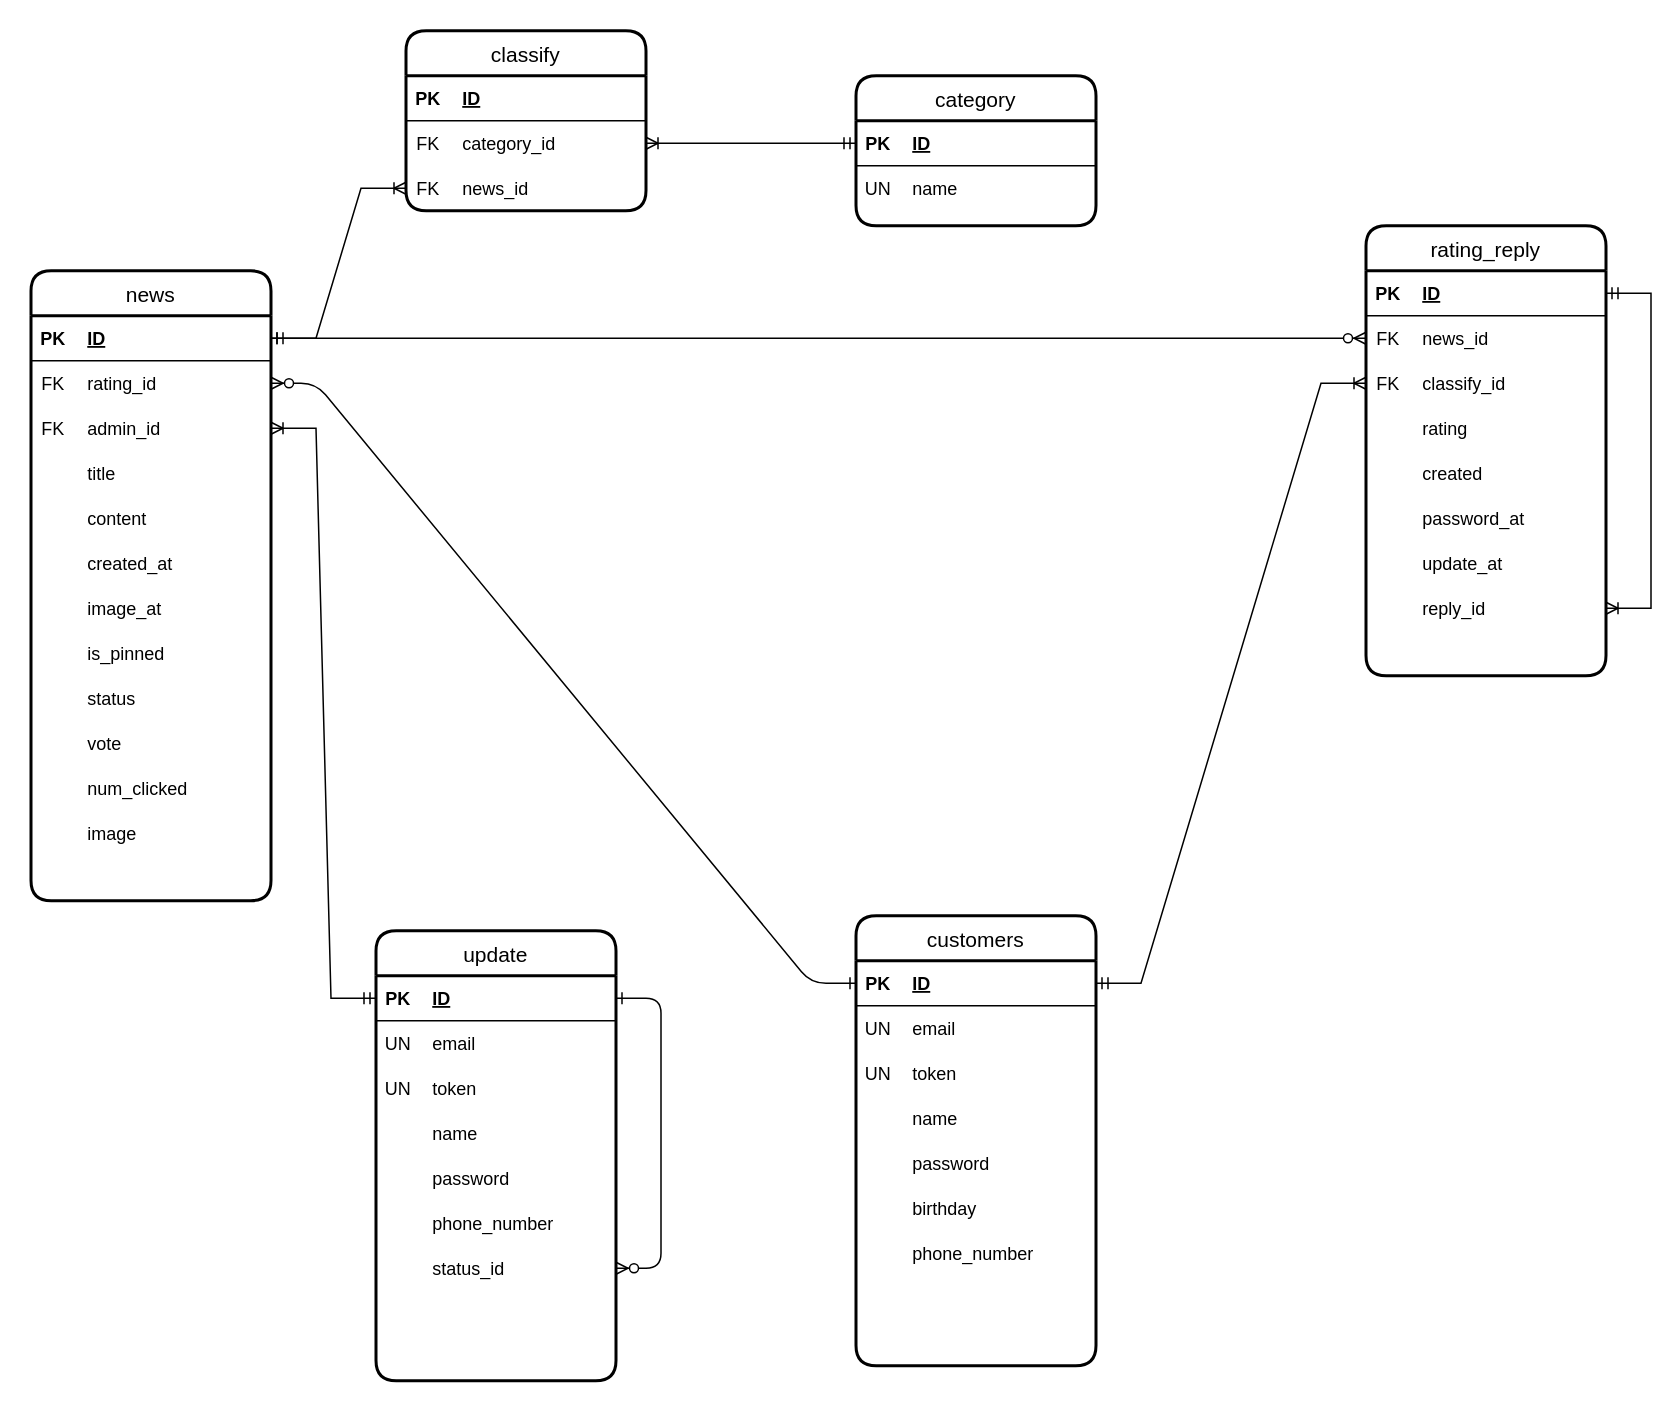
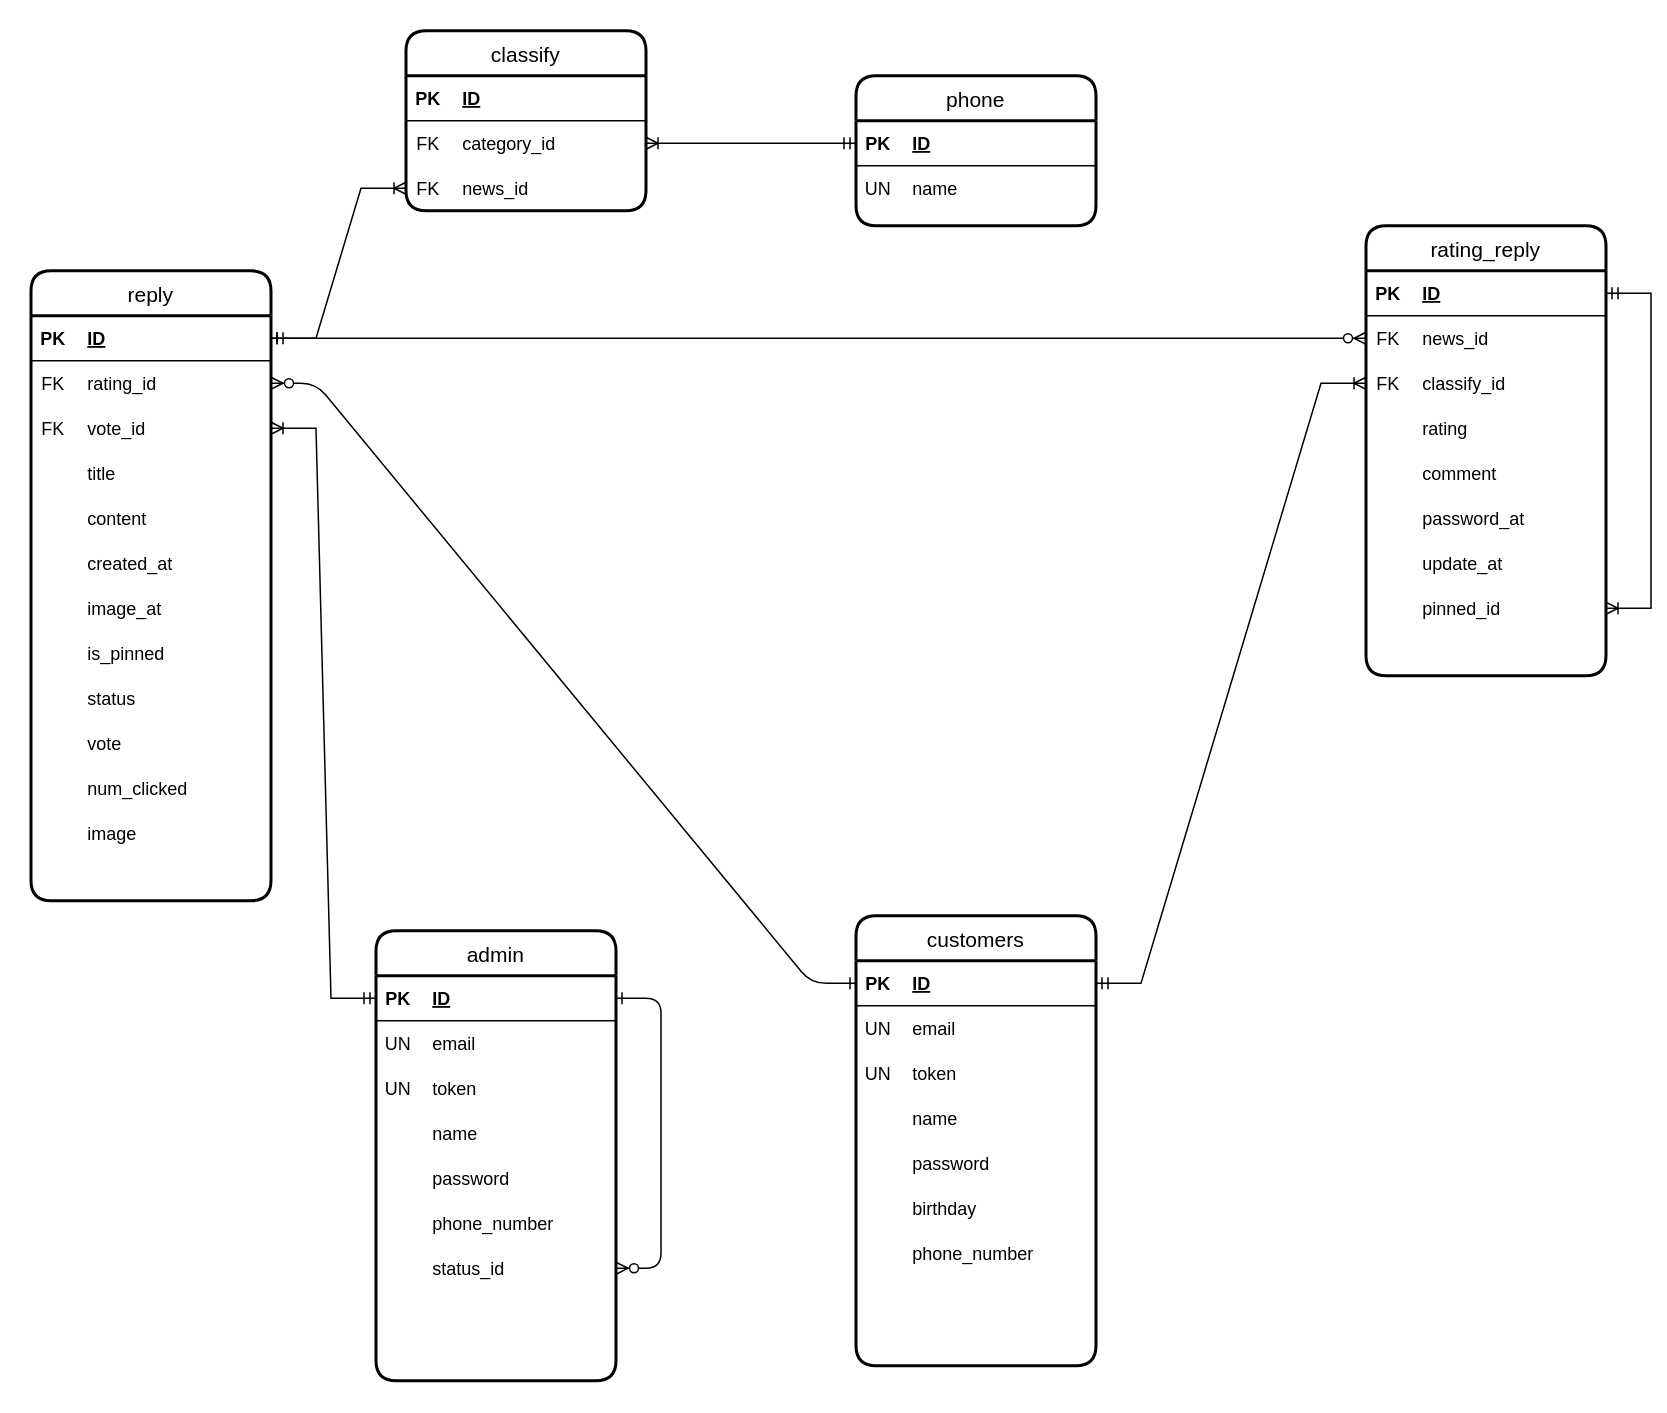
(975, 100) -> (975, 100)
(150, 295) -> (150, 295)
(123, 429) -> (120, 429)
(1457, 474) -> (1457, 474)
(1458, 609) -> (1463, 609)
(495, 955) -> (495, 955)
